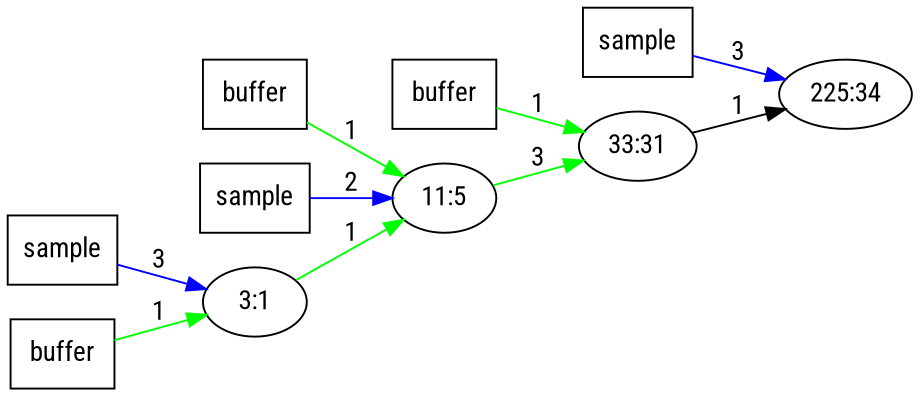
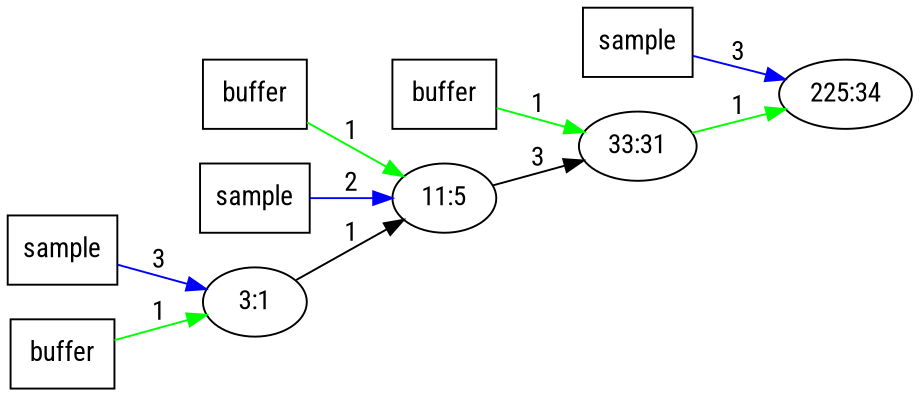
(729, 123) -> (729, 123)
(529, 175) -> (529, 175)
(341, 255) -> (341, 255)
